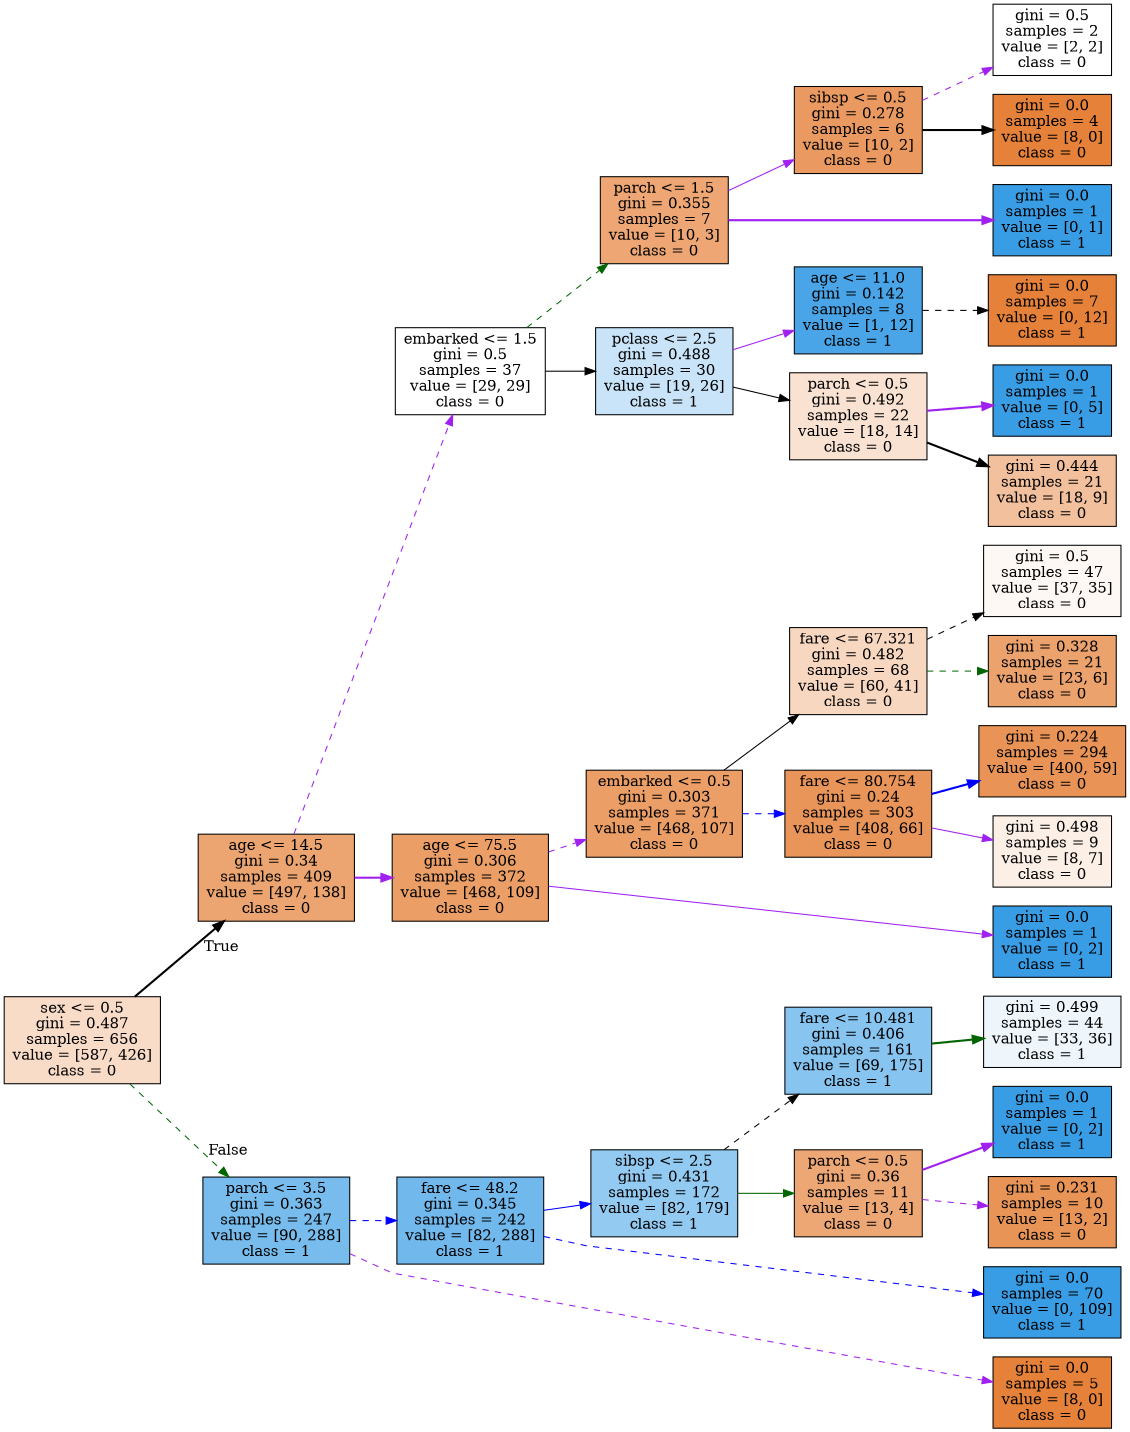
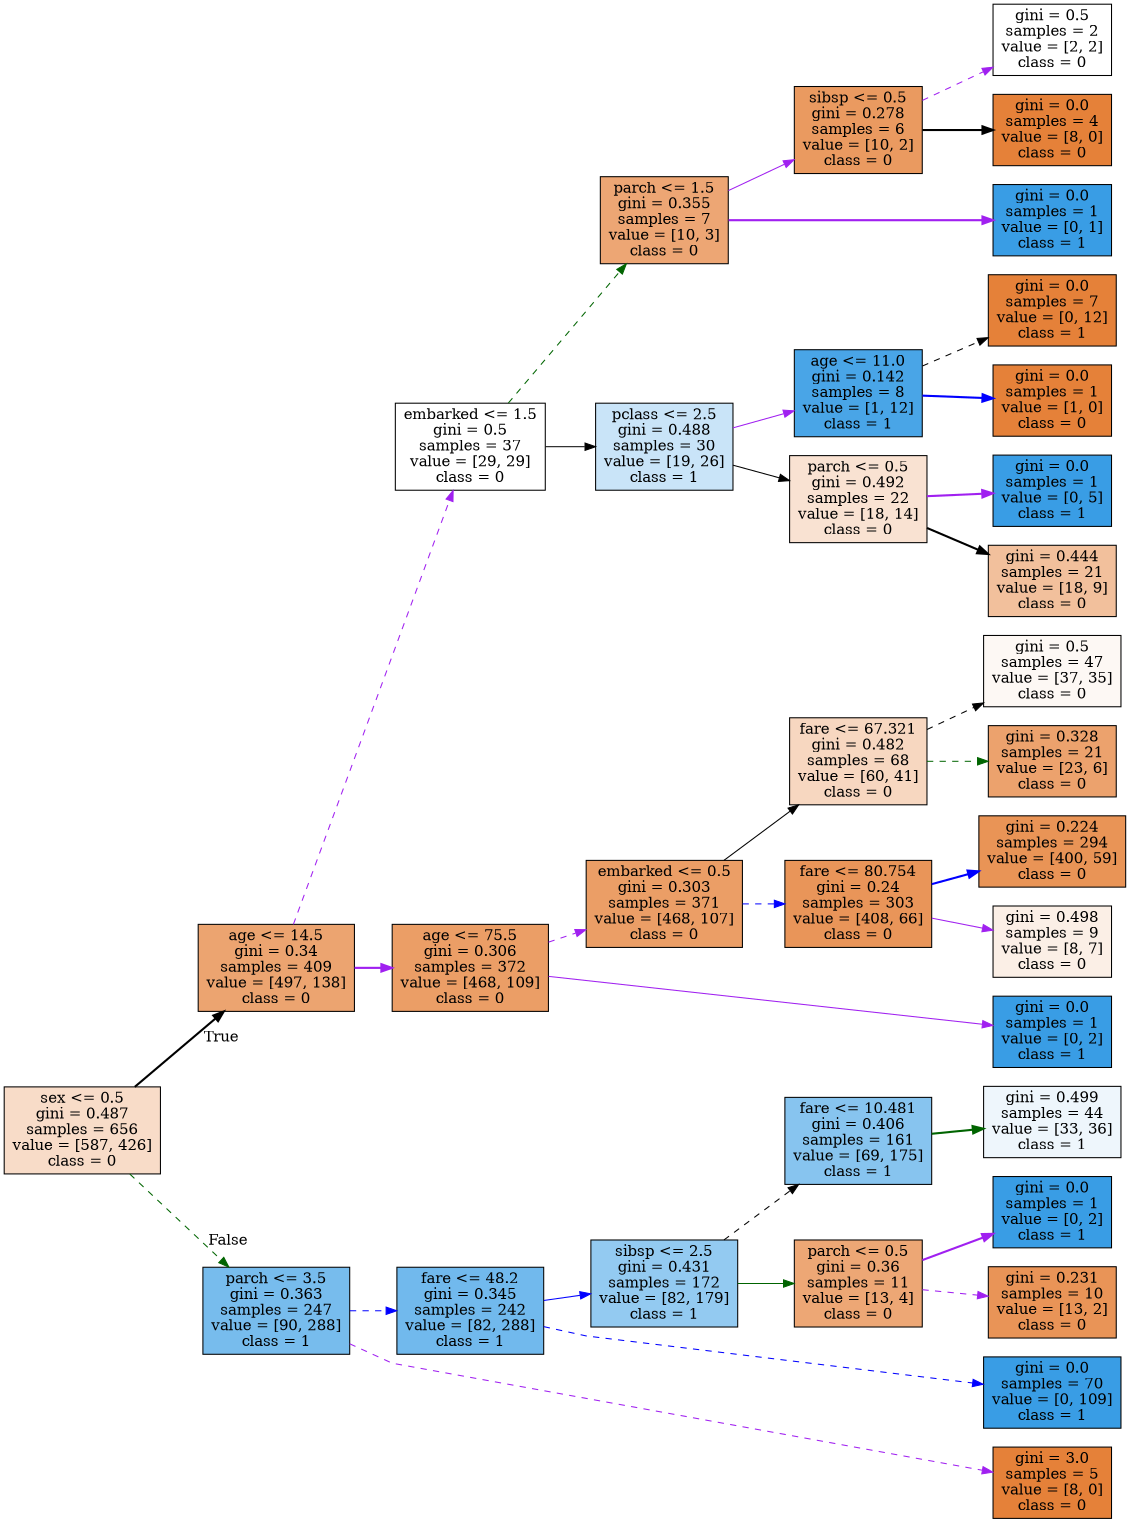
none -> (1052, 401)
(1052, 1393) -> (1052, 1483)
